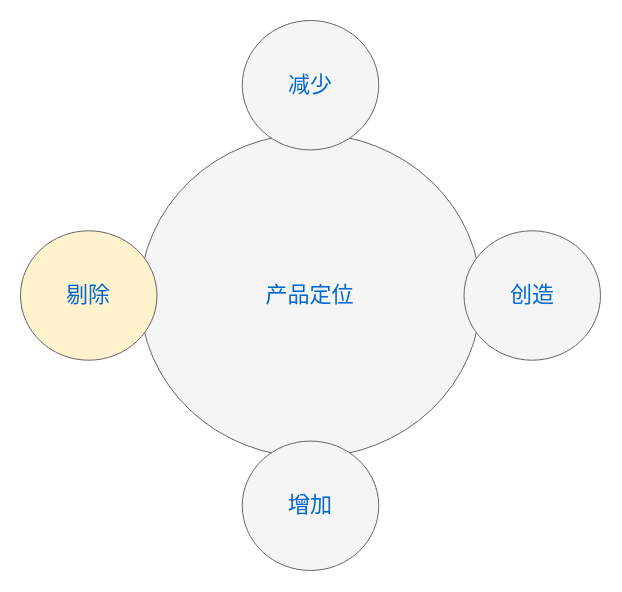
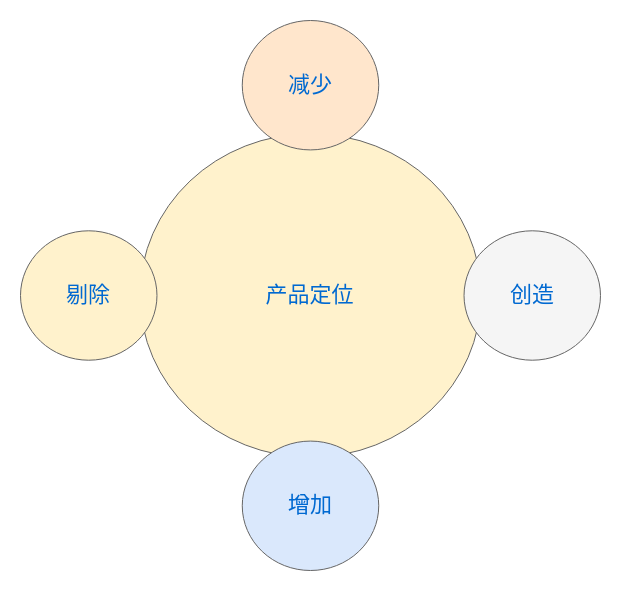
(311, 85) -> (311, 85)
(311, 295) -> (311, 295)
(311, 506) -> (311, 506)
